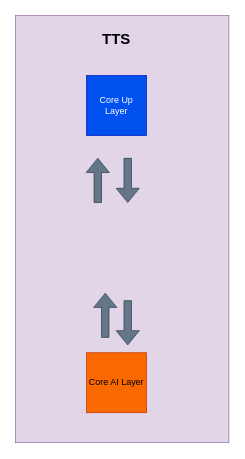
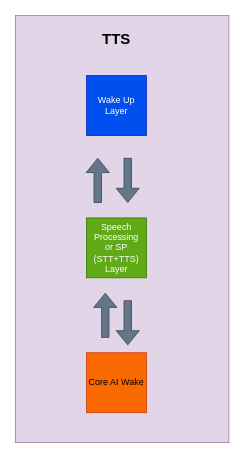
(117, 105) -> (117, 105)
none -> (117, 248)
(117, 383) -> (117, 383)
